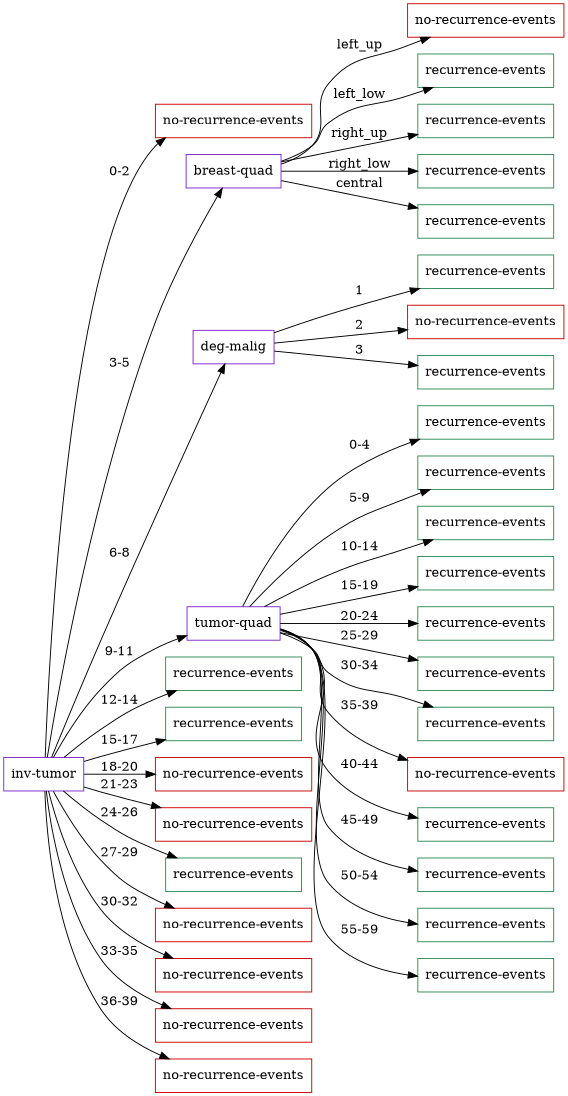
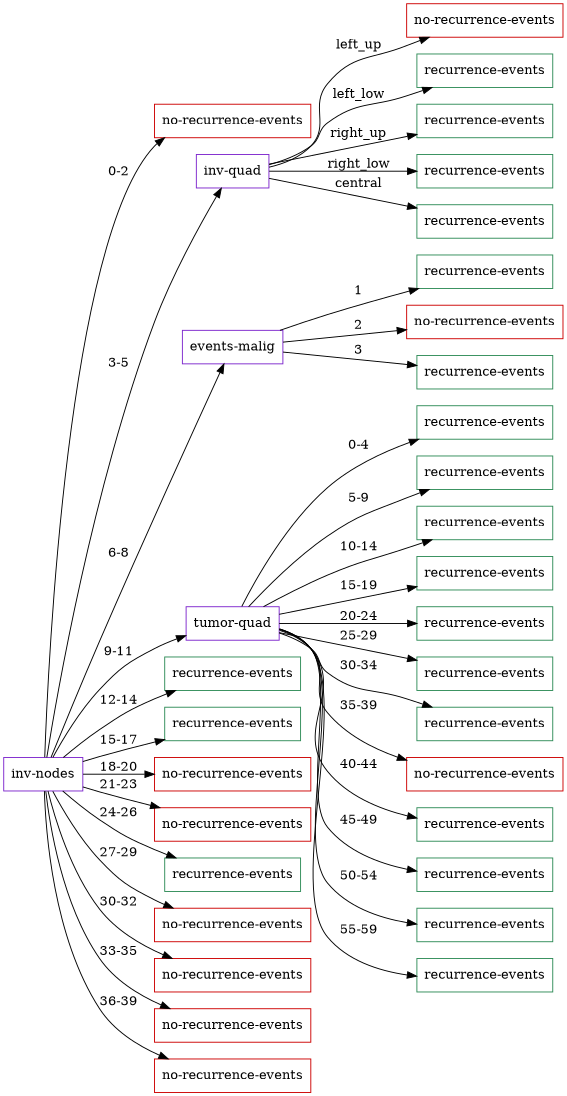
(234, 171) -> (233, 171)
(234, 347) -> (233, 347)
(44, 774) -> (43, 774)
